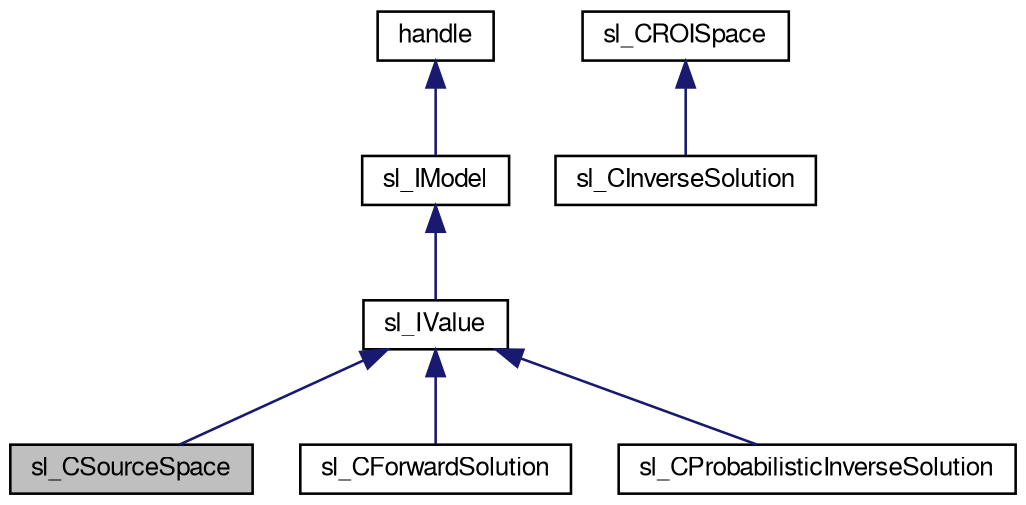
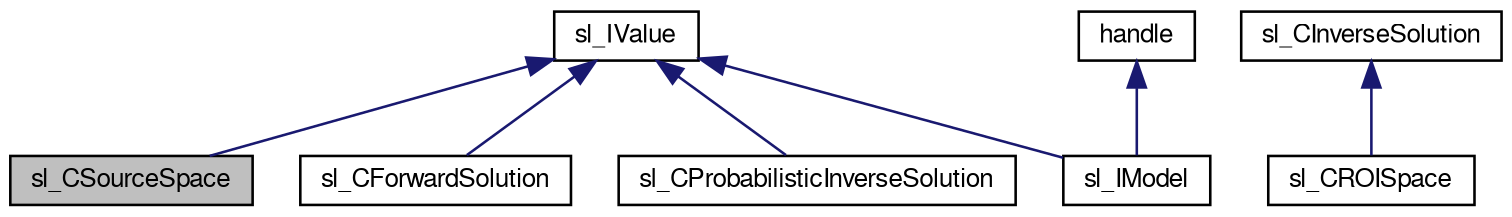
(686, 122) -> (1371, 122)
(436, 266) -> (894, 112)
